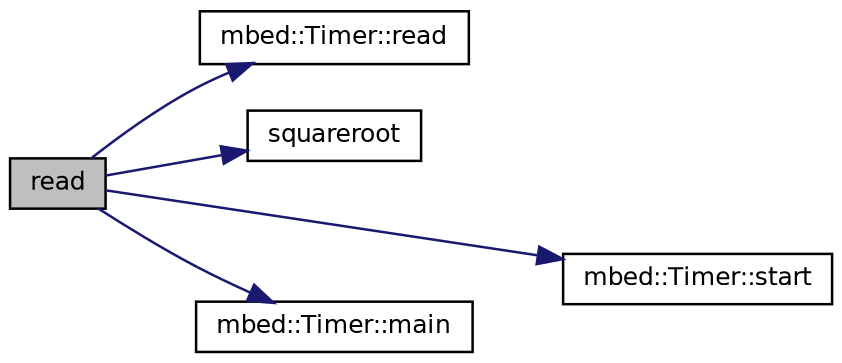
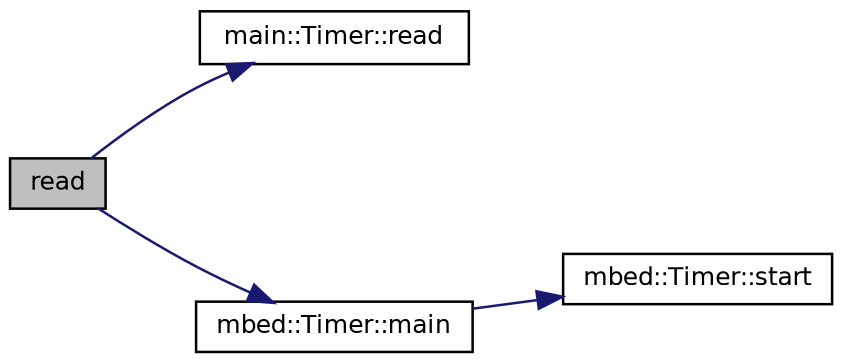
(334, 38) -> (334, 38)
(334, 136) -> none
(322, 223) -> (505, 304)
